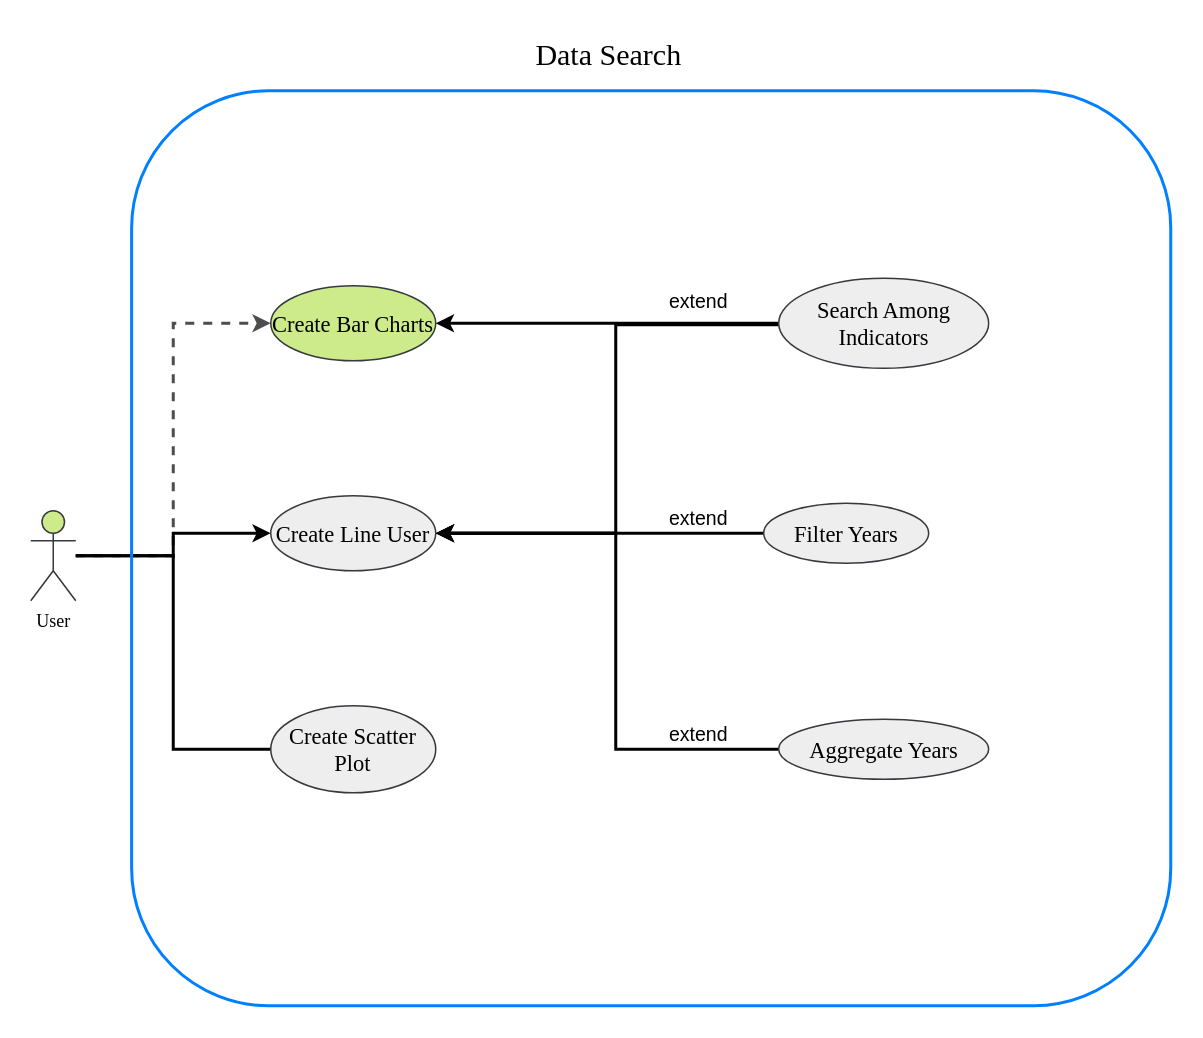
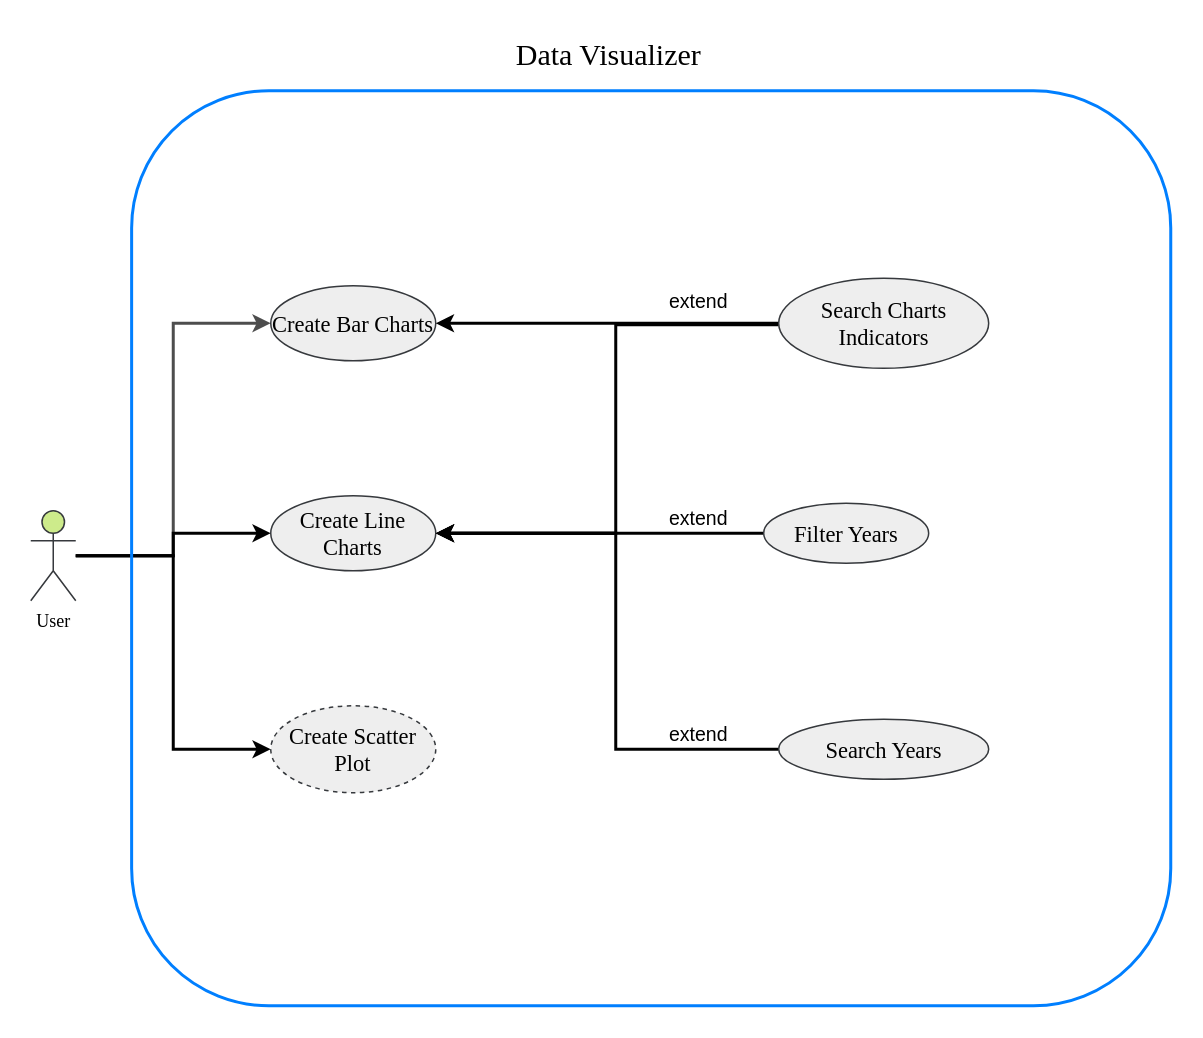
(609, 53) -> (609, 53)
(353, 323) -> (353, 323)
(884, 323) -> (884, 323)
(173, 384) -> (173, 384)
(353, 533) -> (353, 533)
(262, 749) -> (256, 749)
(353, 749) -> (353, 749)
(884, 749) -> (884, 749)
